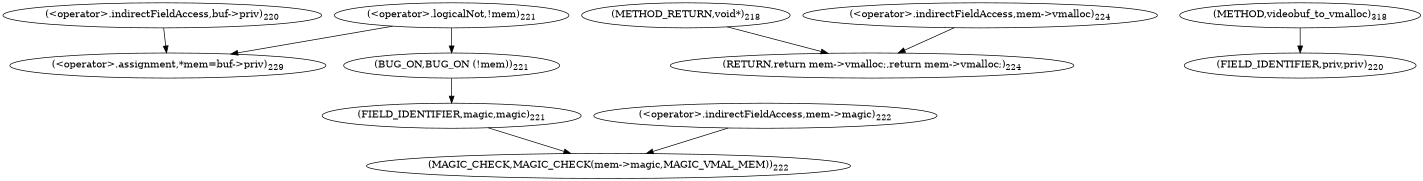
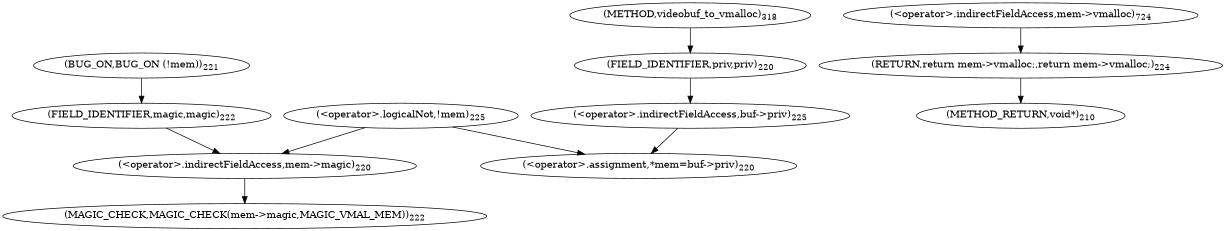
(271, 14) -> (799, 115)
(528, 14) -> (478, 115)
(752, 14) -> (1087, 115)
(1103, 14) -> (1143, 14)
(452, 37) -> (327, 140)
(774, 39) -> (1021, 87)
(276, 64) -> (747, 165)
none -> (690, 87)
(538, 115) -> (228, 115)
(884, 115) -> (363, 165)
(526, 140) -> (190, 139)
